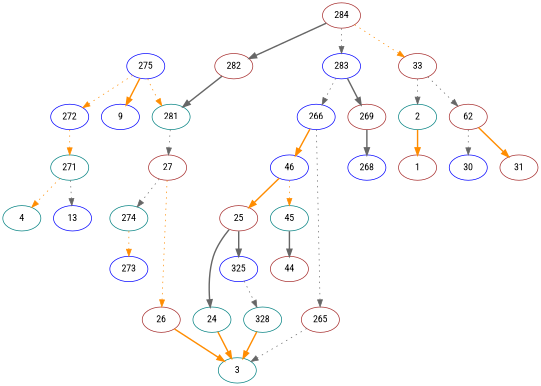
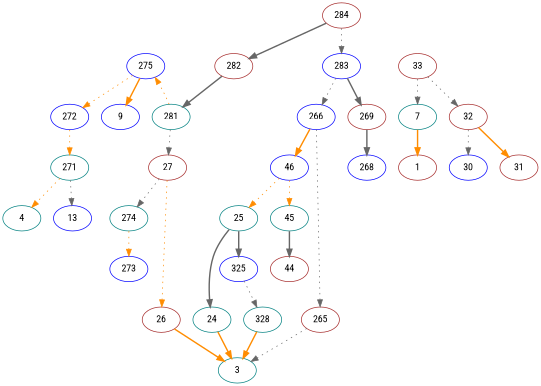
(377, 39) -> none
(153, 89) -> (164, 94)
(418, 117) -> (418, 117)
(468, 117) -> (468, 117)
(267, 190) -> (267, 190)
(239, 218) -> (239, 218)
